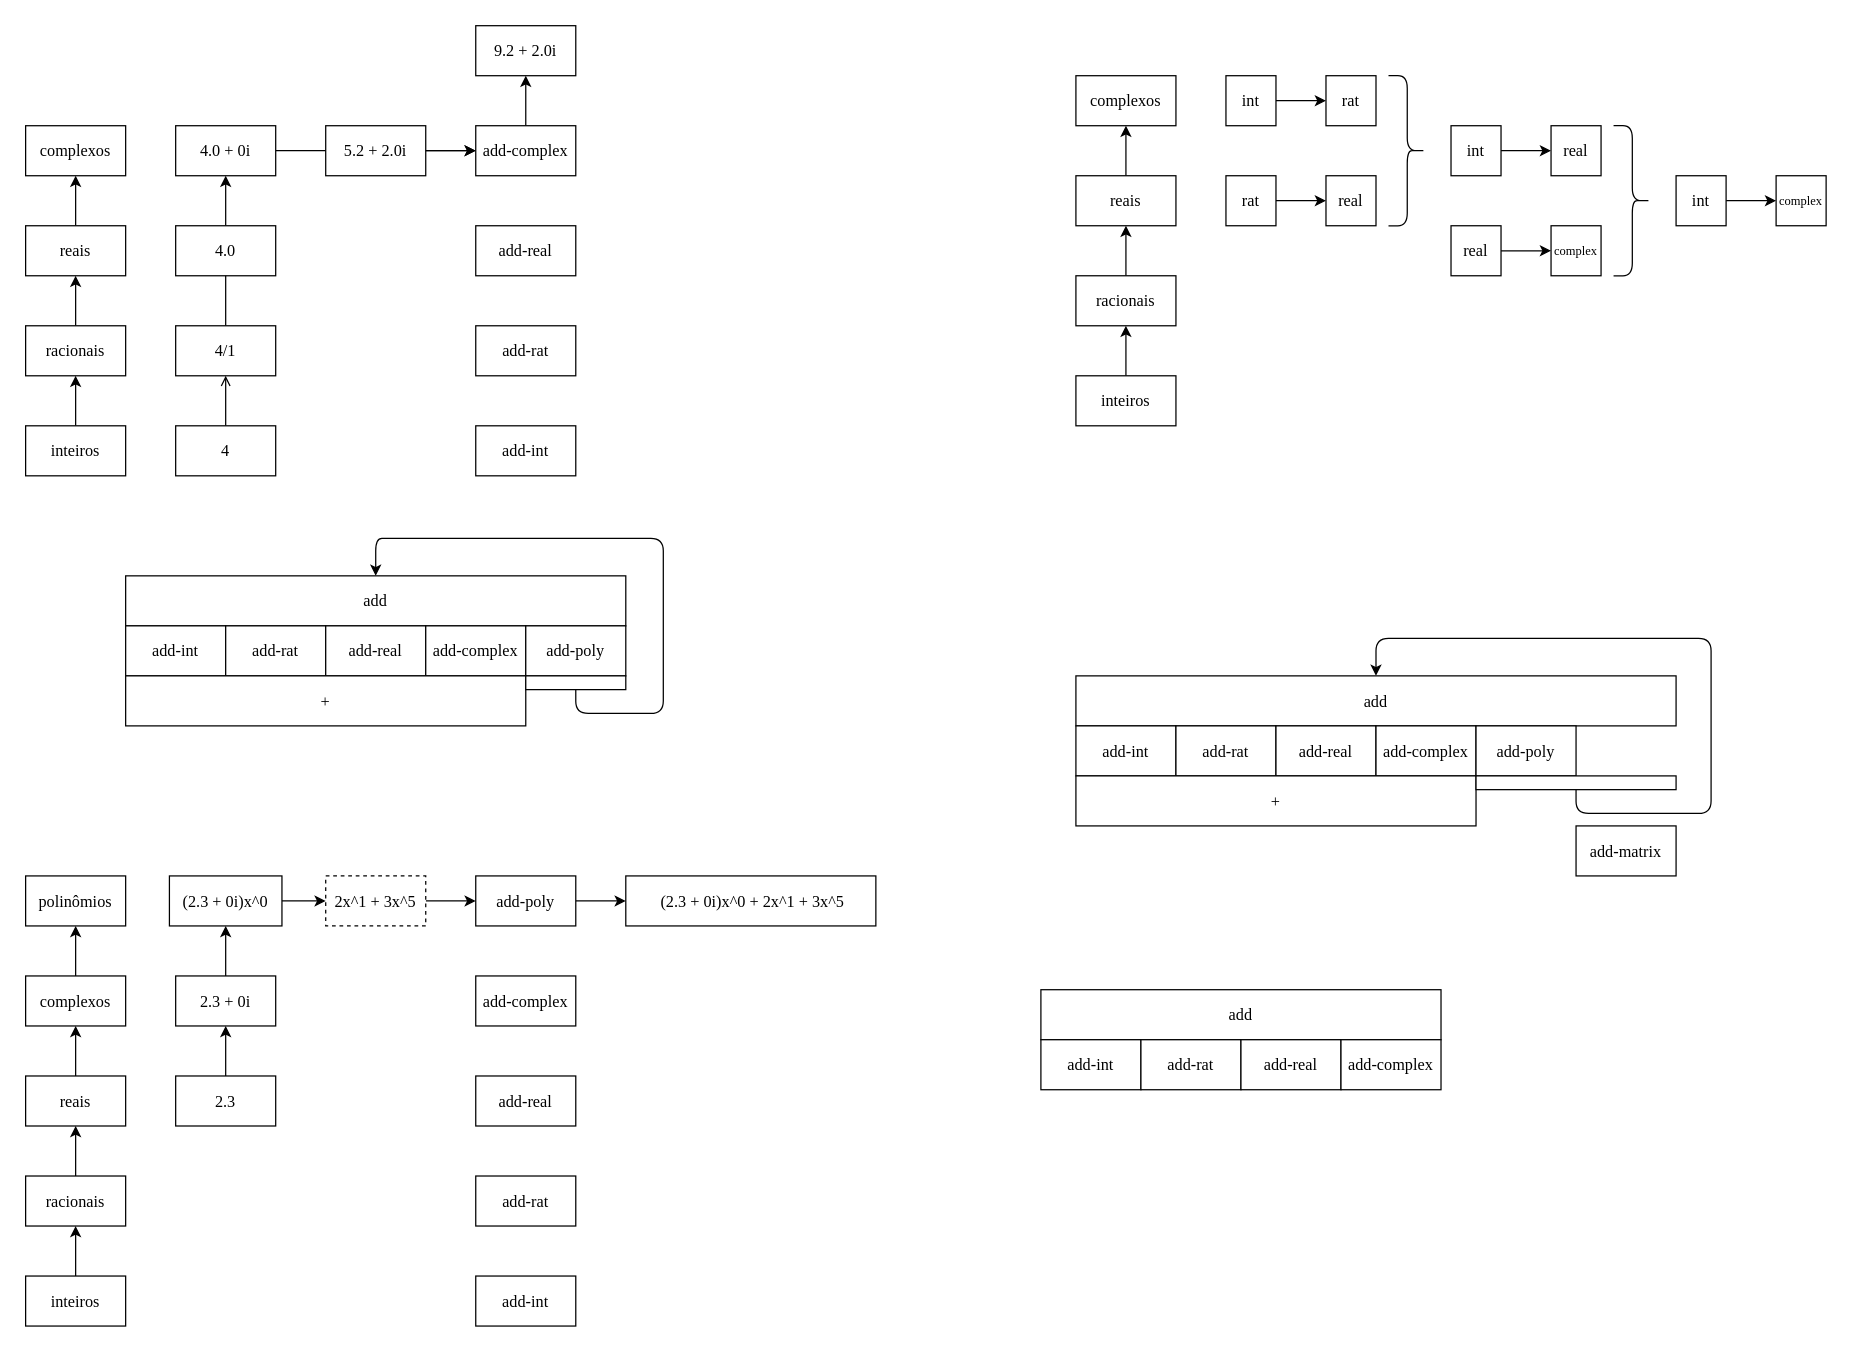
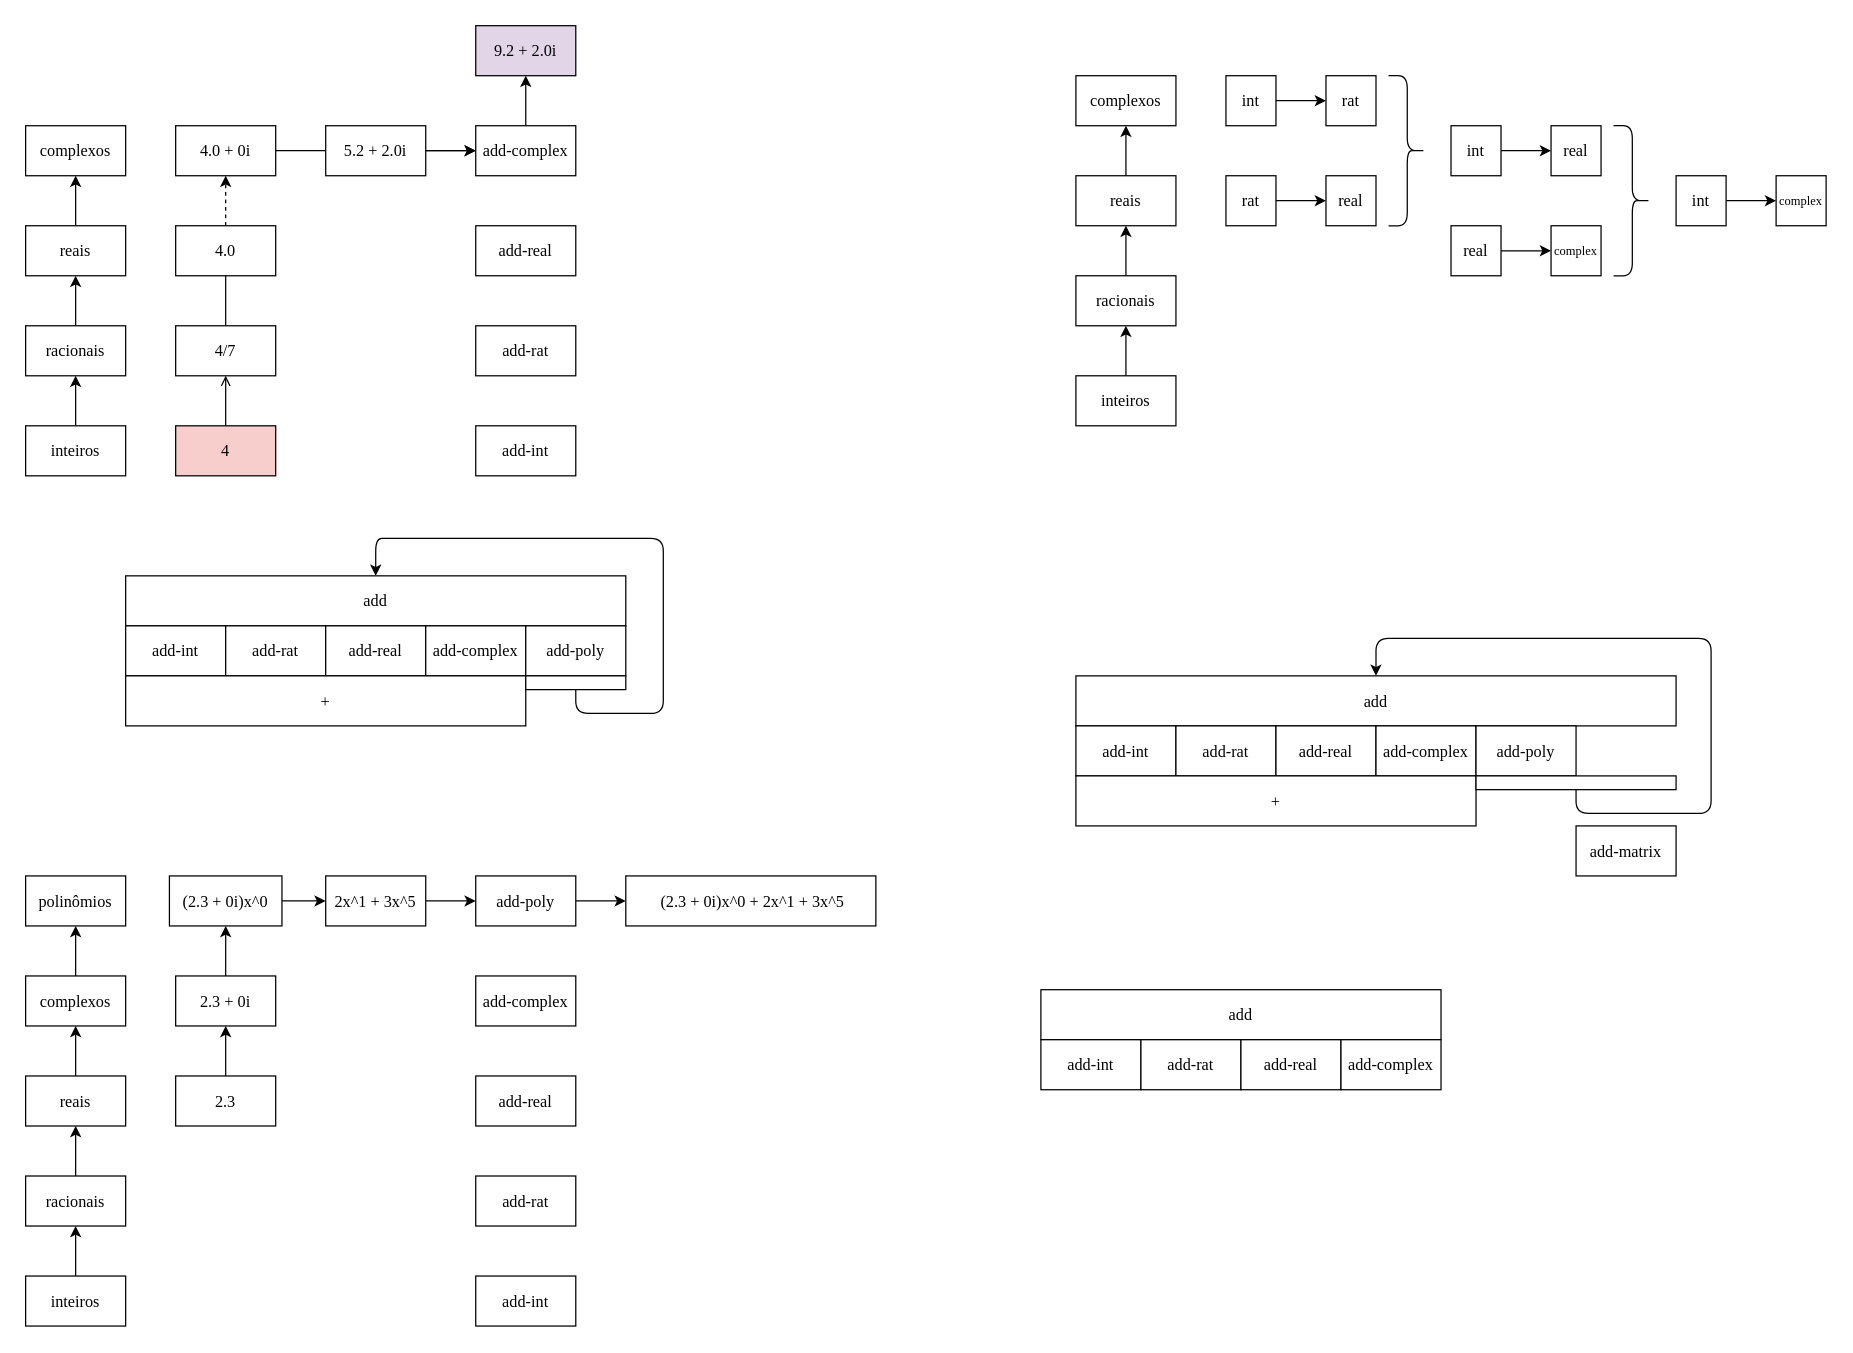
(526, 51) -> (526, 51)
(226, 205) -> (226, 205)
(226, 351) -> (226, 351)
(226, 451) -> (226, 451)
(376, 901) -> (376, 901)
